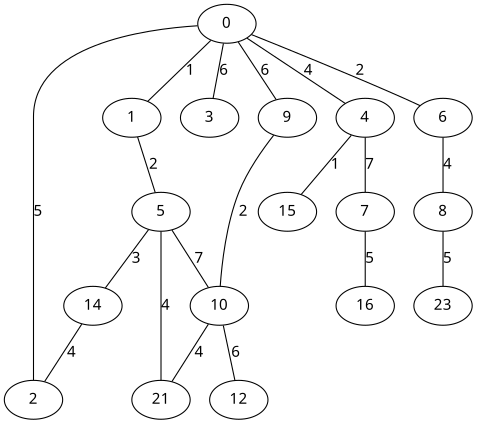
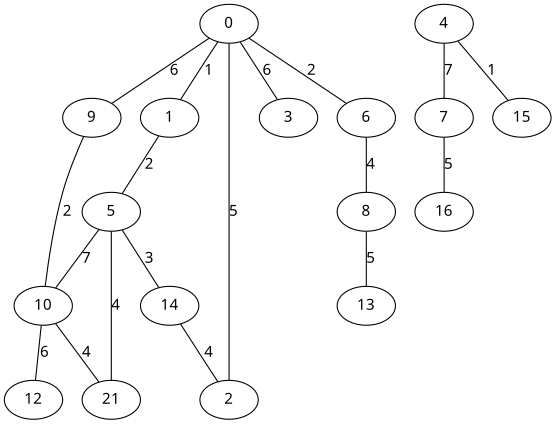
(296, 71) -> none
(443, 306) -> (366, 306)
